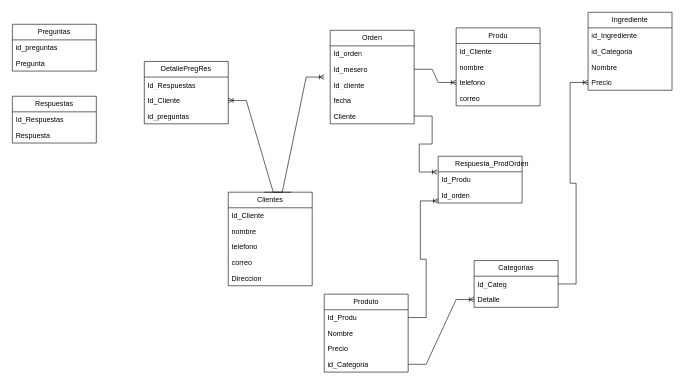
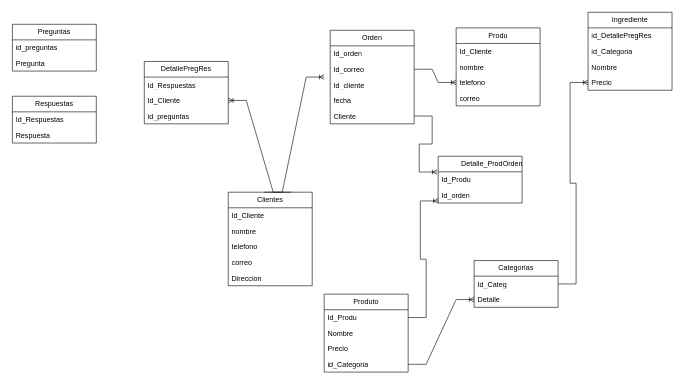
(618, 36) -> (623, 36)
(352, 70) -> (352, 70)
(480, 164) -> (480, 164)
